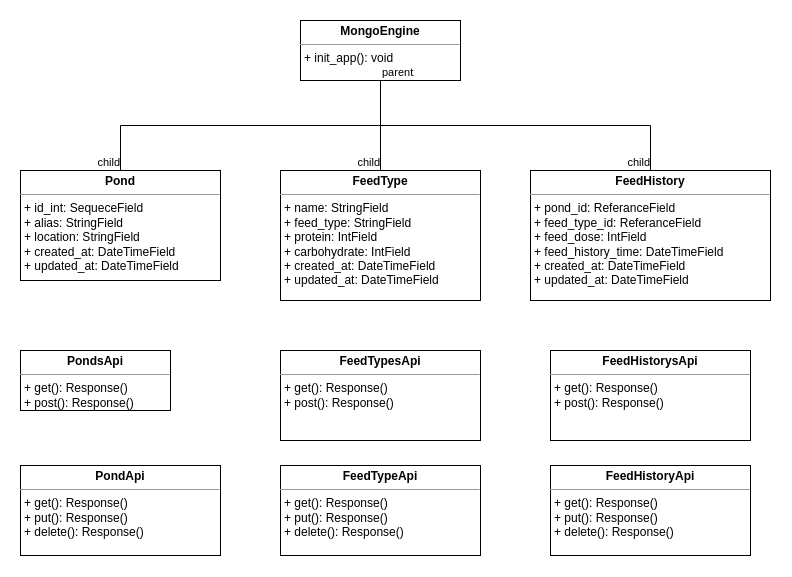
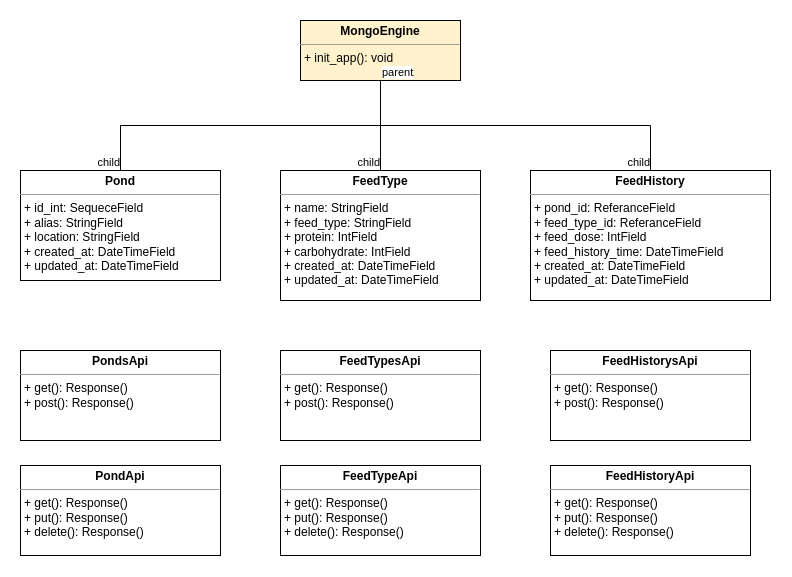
(381, 51) -> (381, 51)
(96, 381) -> (121, 396)
